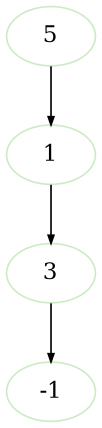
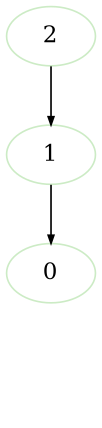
(51, 36) -> (51, 36)
(51, 273) -> (51, 273)
(51, 392) -> none
